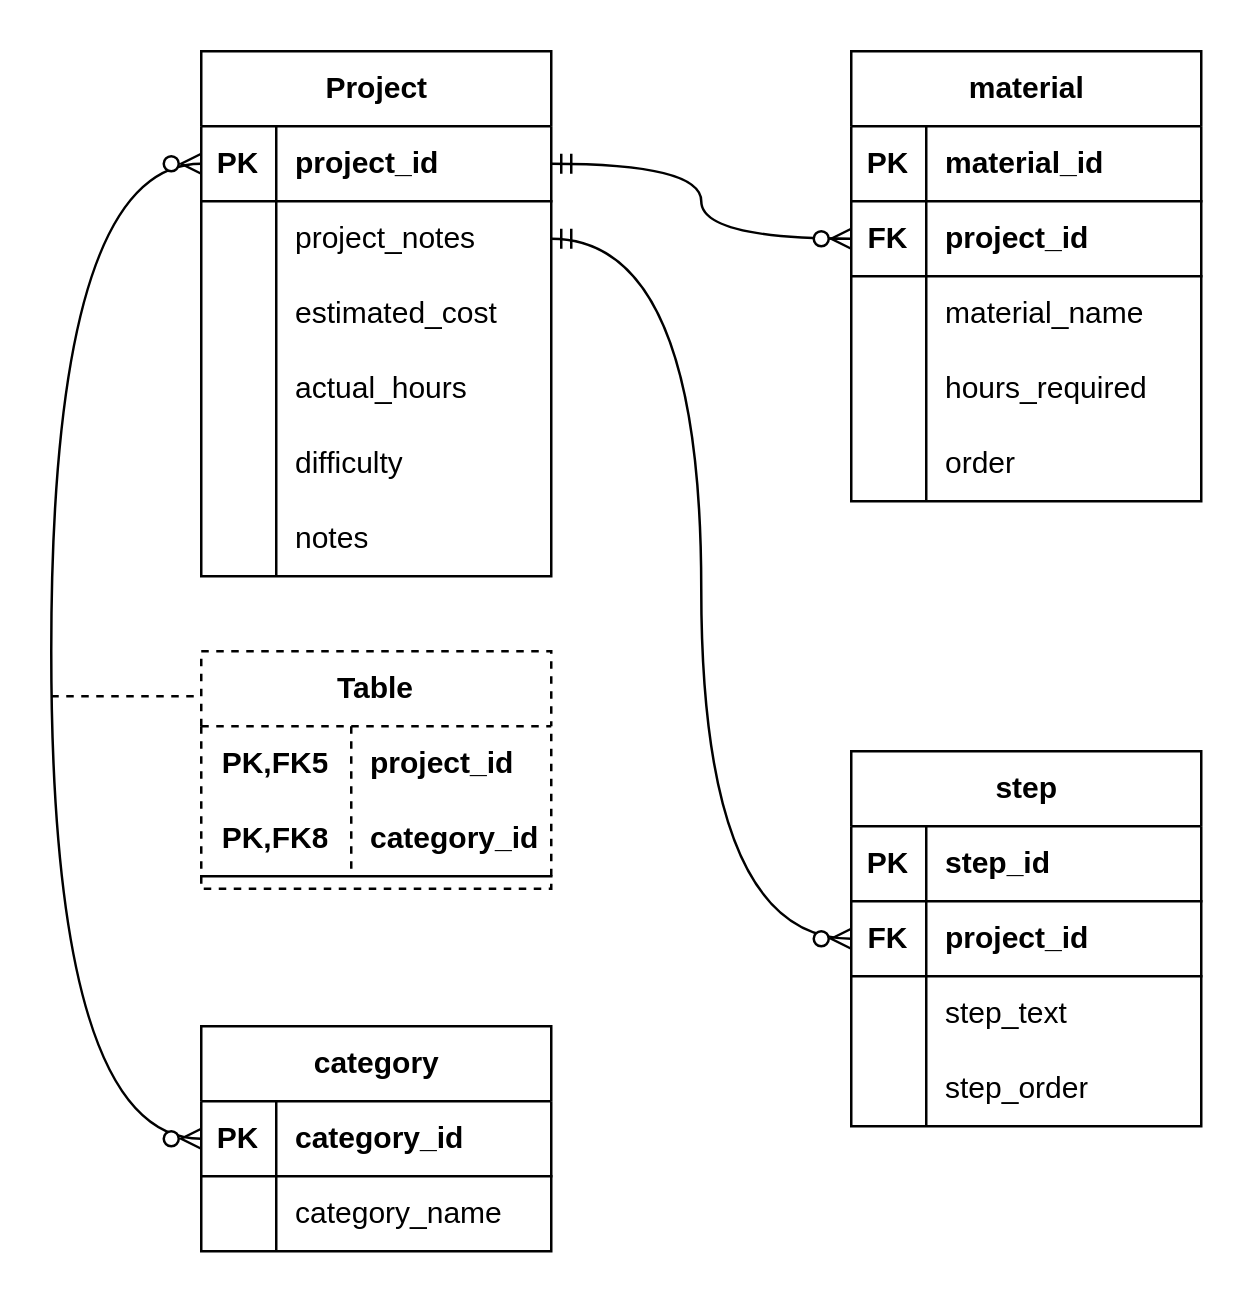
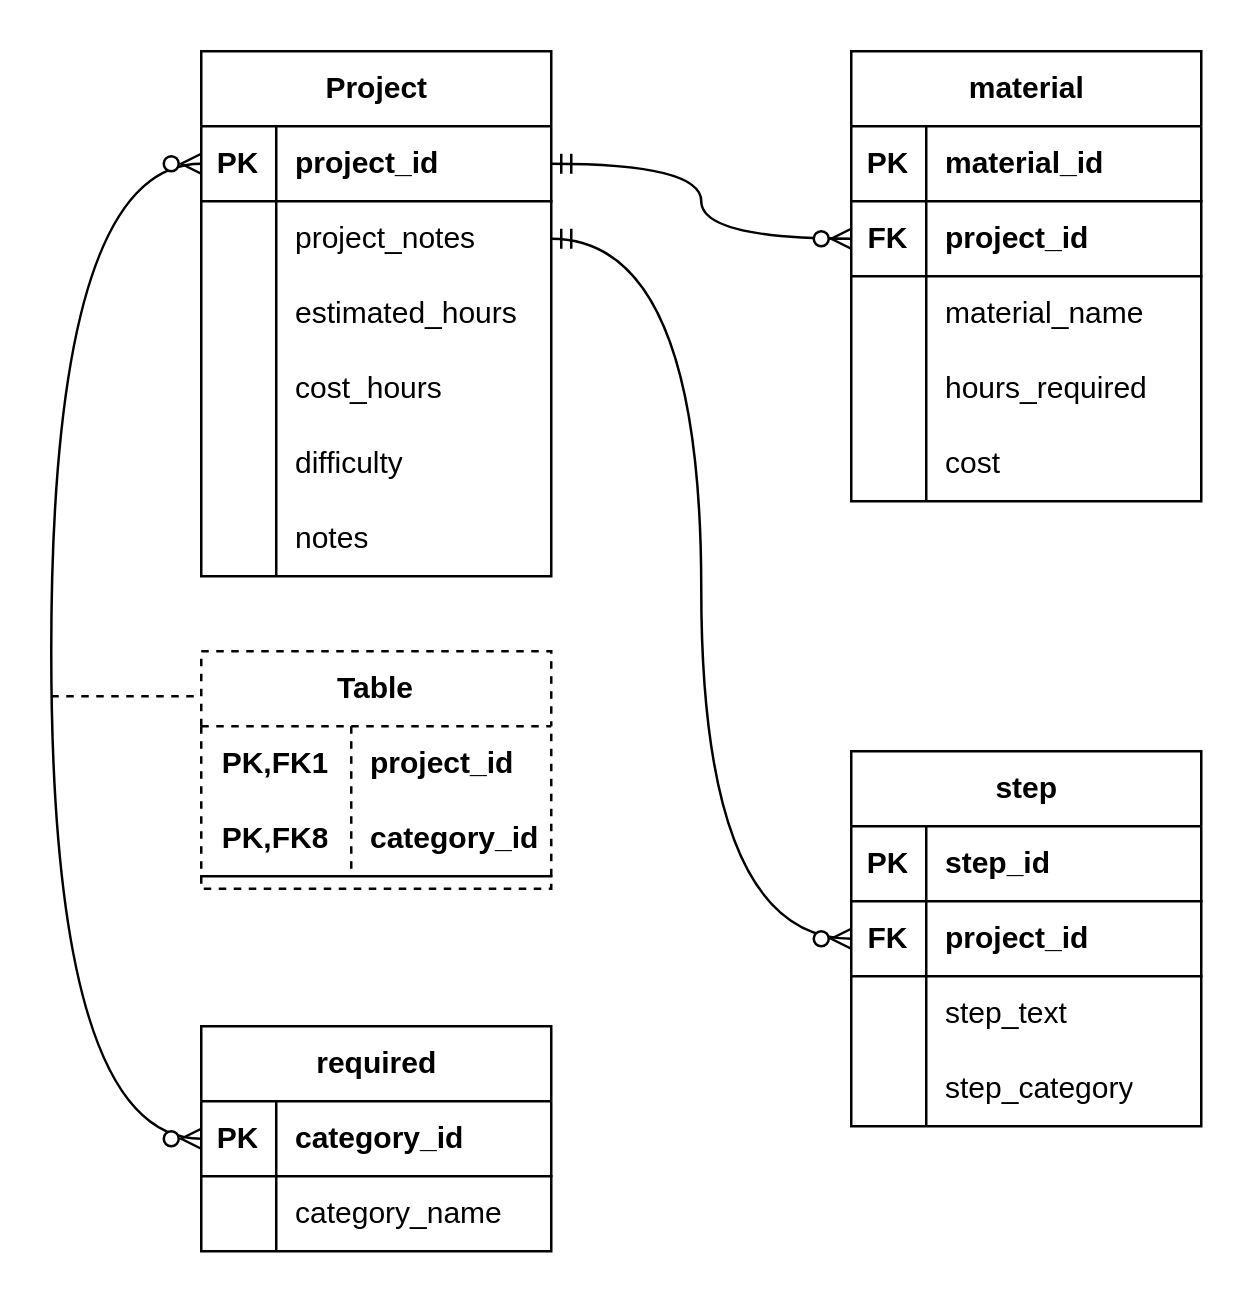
(410, 314) -> (418, 314)
(393, 389) -> (380, 389)
(988, 464) -> (980, 464)
(276, 764) -> (276, 764)
(378, 1064) -> (378, 1064)
(1030, 1089) -> (1055, 1089)
